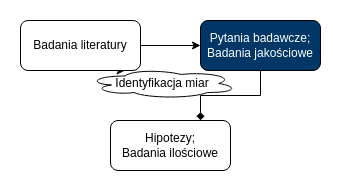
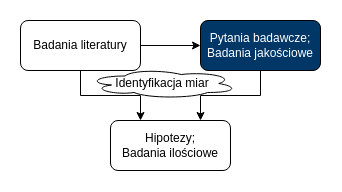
(117, 71) -> (107, 96)
(201, 112) -> (201, 112)
